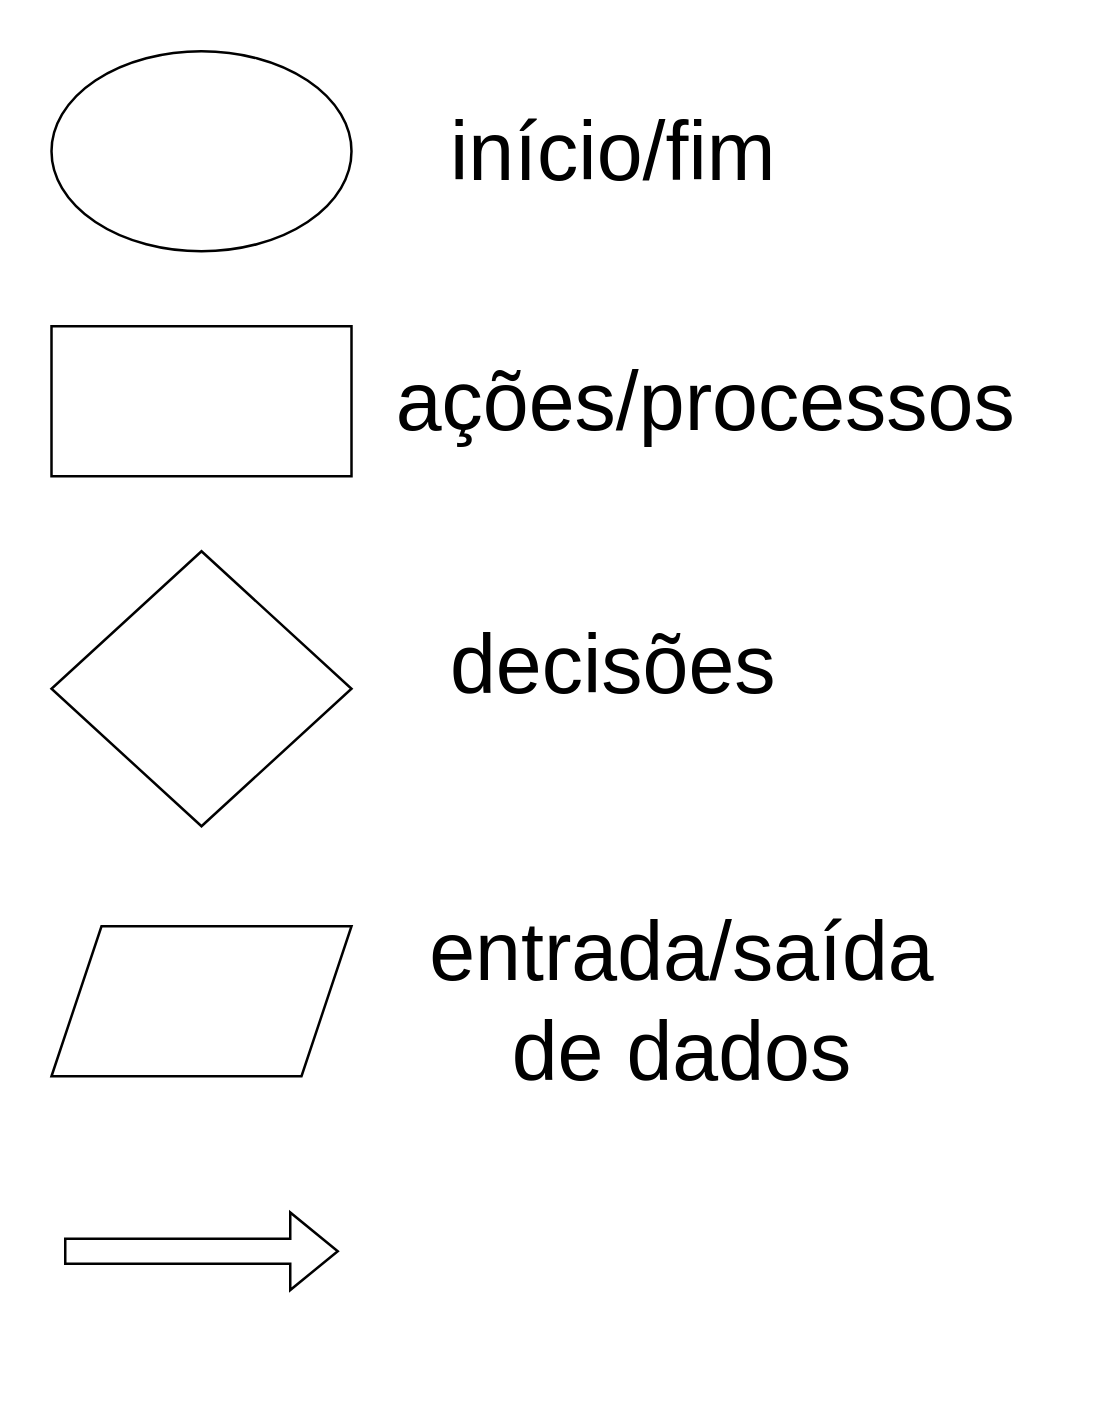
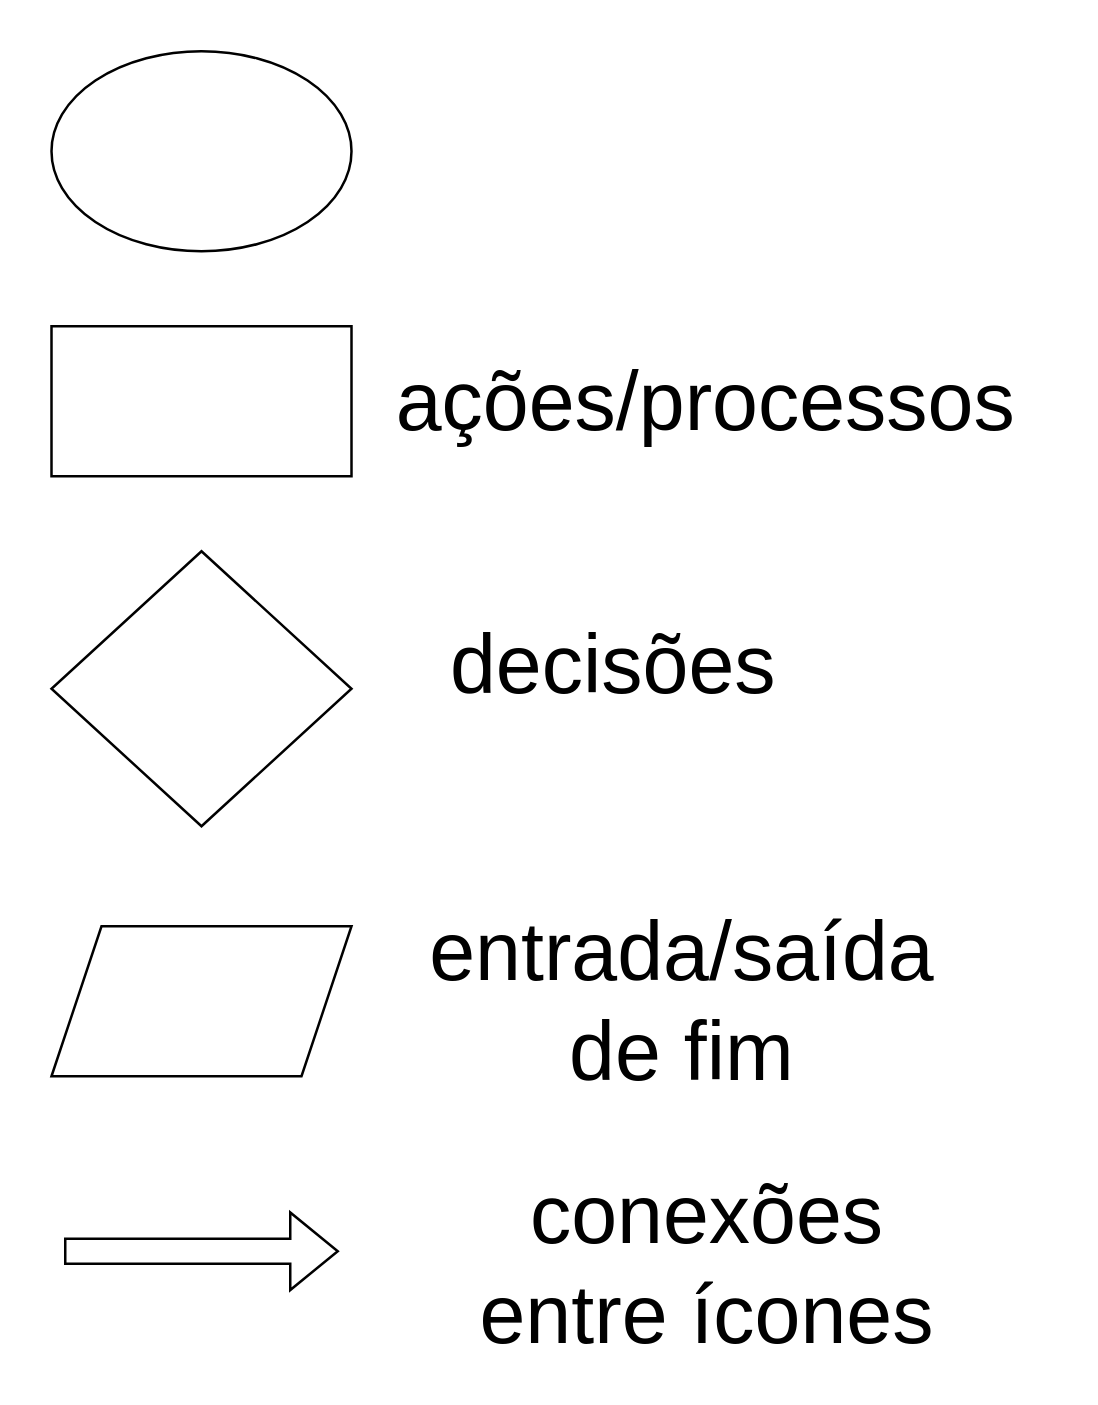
(614, 151) -> none
(683, 1001) -> (683, 1001)
none -> (706, 1264)
